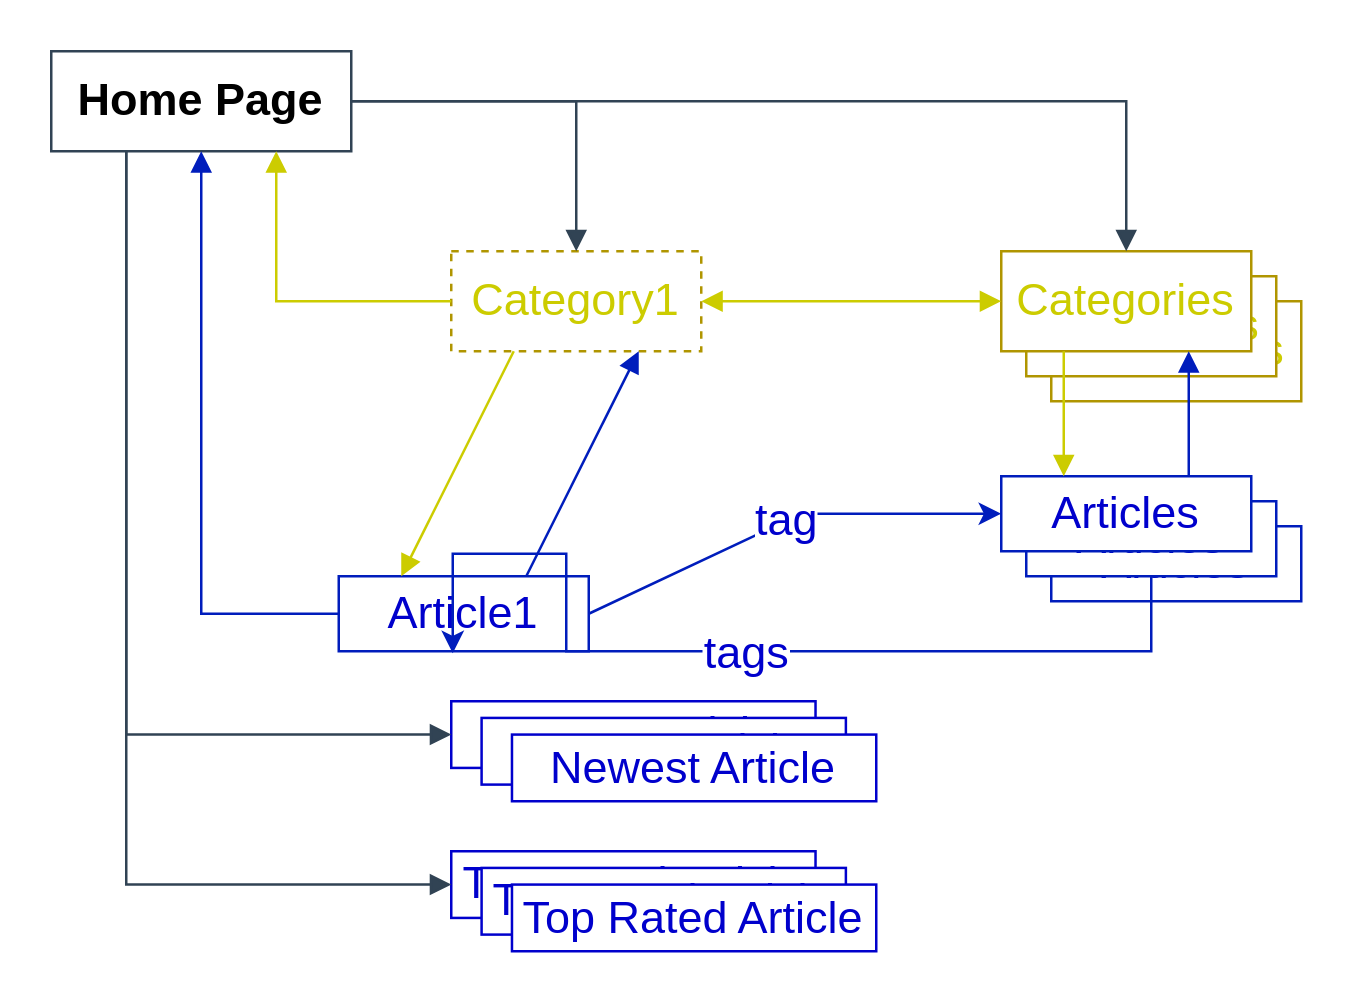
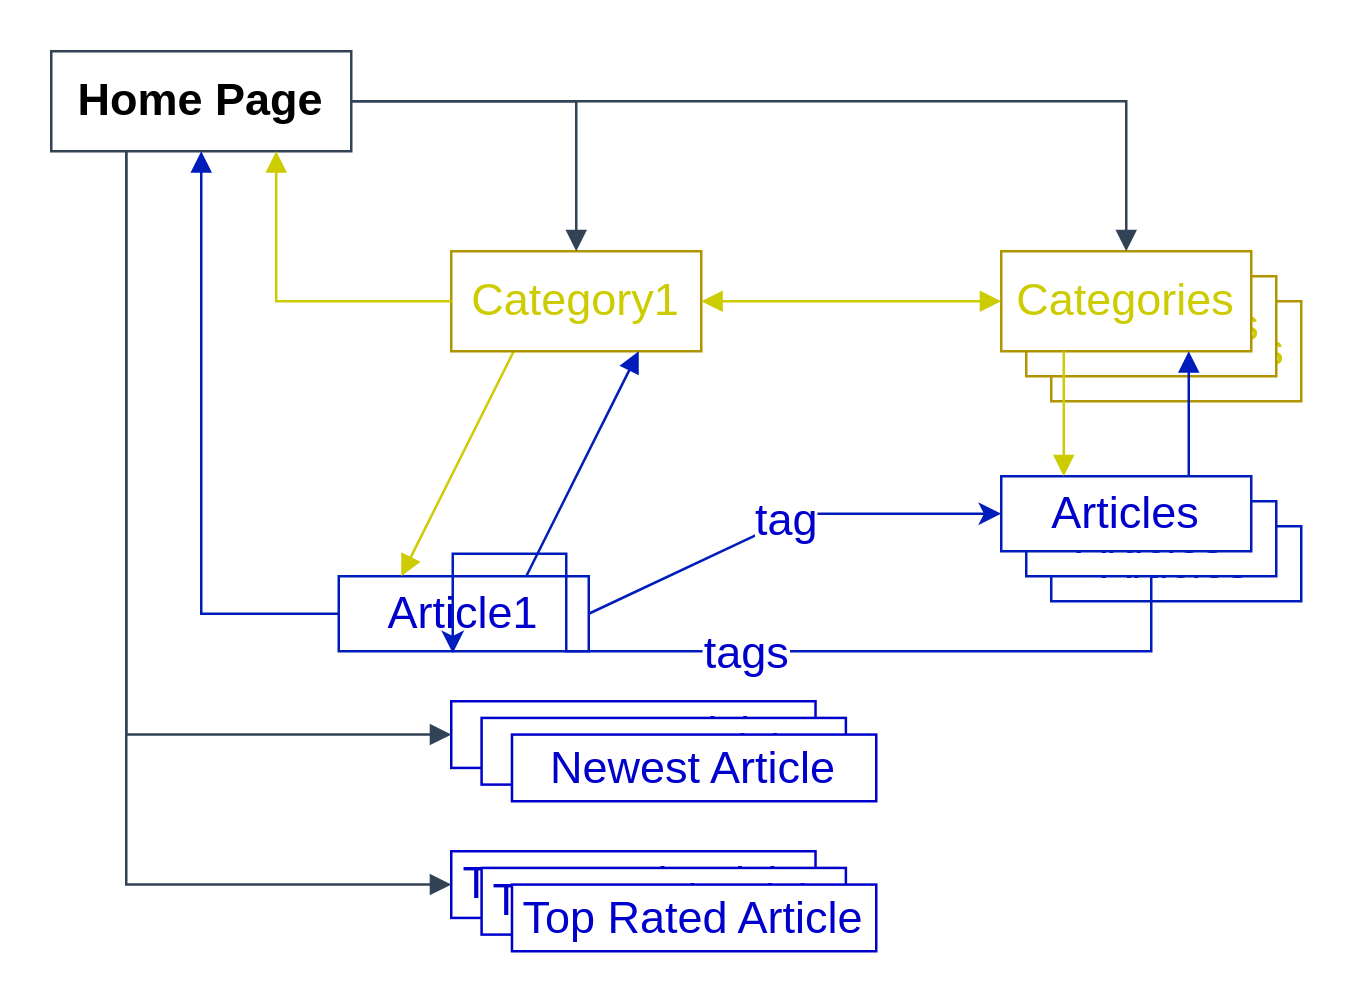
(576, 301) -> (576, 301)
